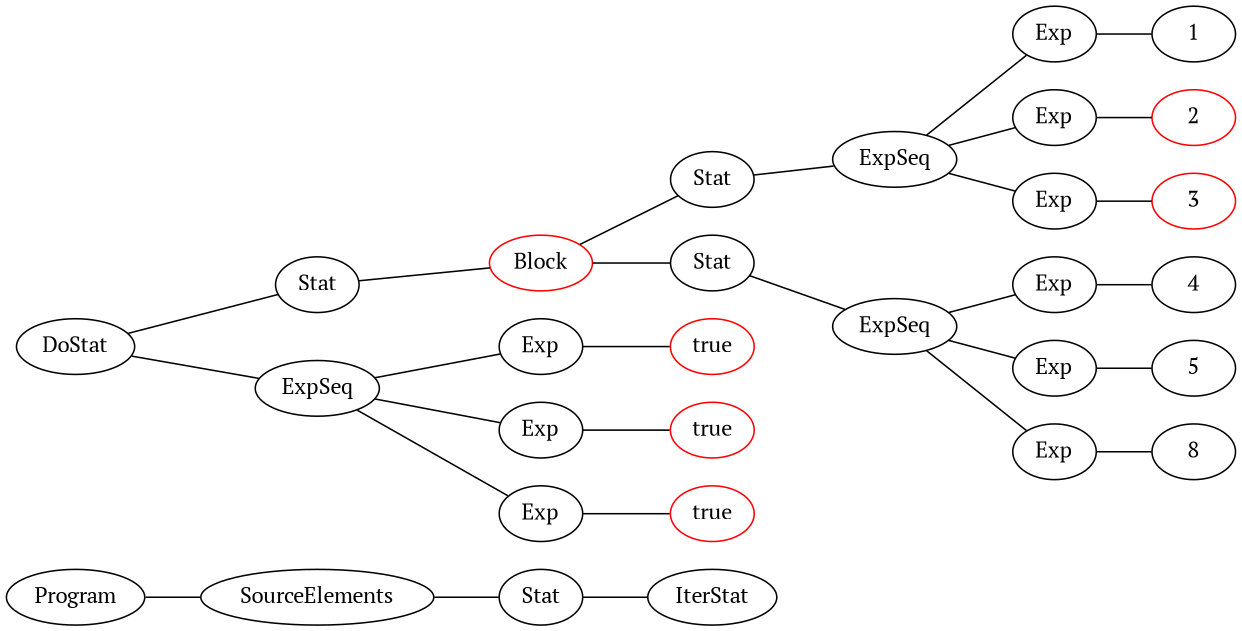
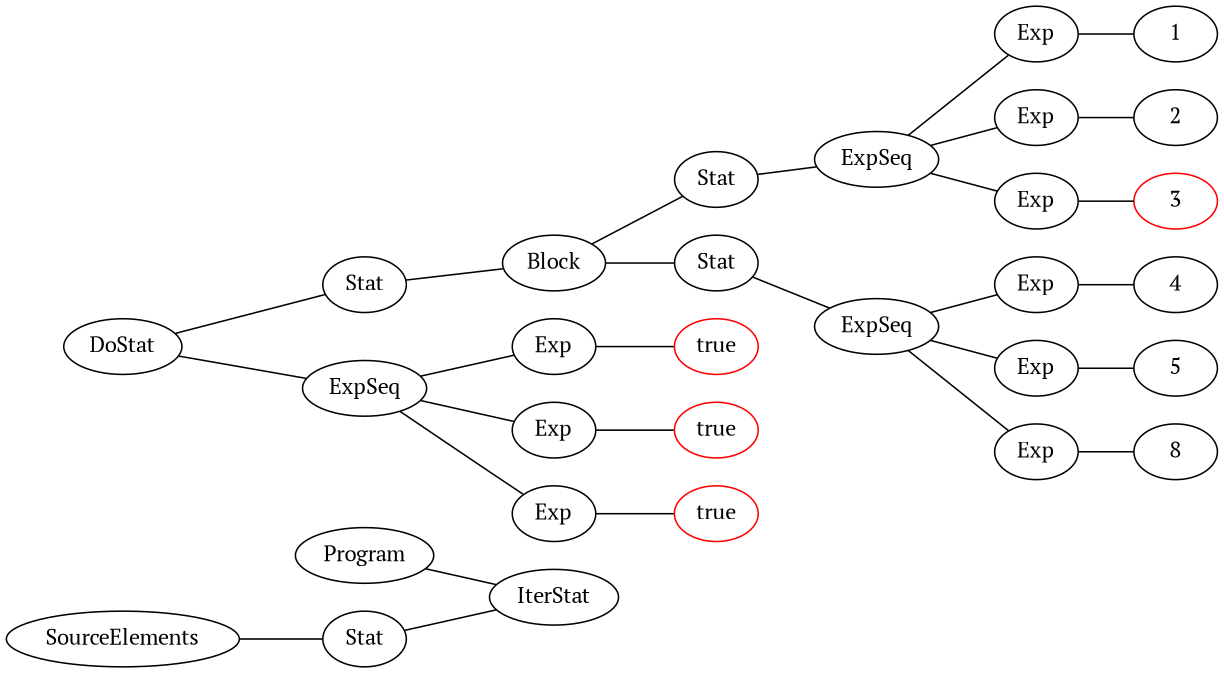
(1194, 118) -> (1176, 118)
(541, 263) -> (554, 263)
(173, 597) -> (461, 577)
